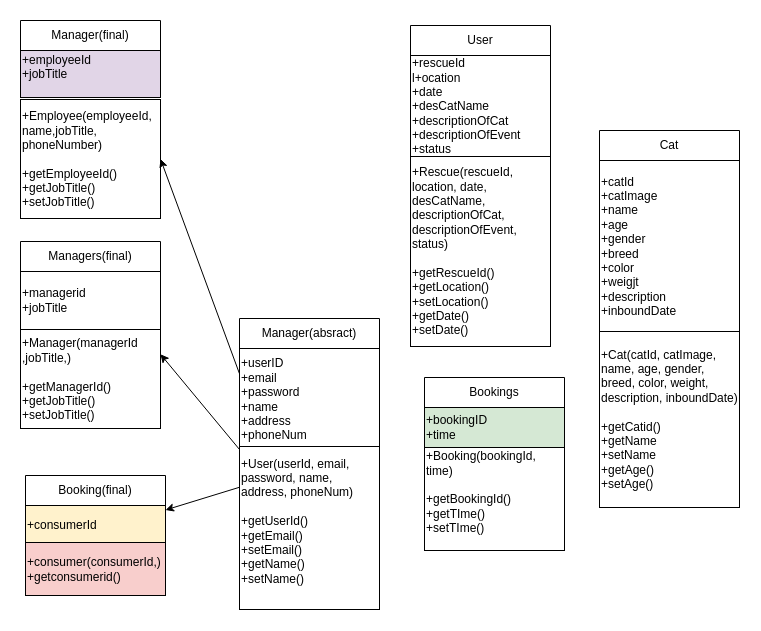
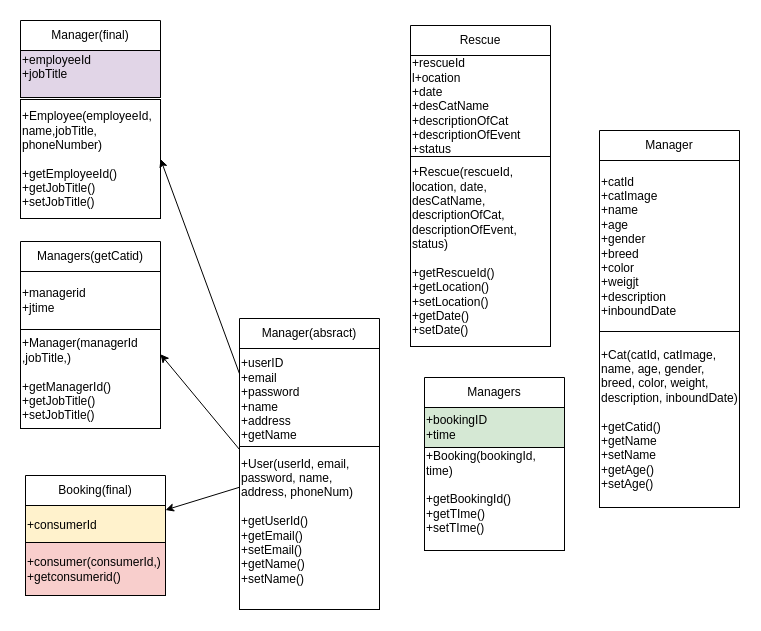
(481, 41) -> (481, 41)
(670, 146) -> (670, 146)
(91, 257) -> (91, 257)
(55, 301) -> (55, 301)
(495, 393) -> (495, 393)
(272, 400) -> (272, 400)
